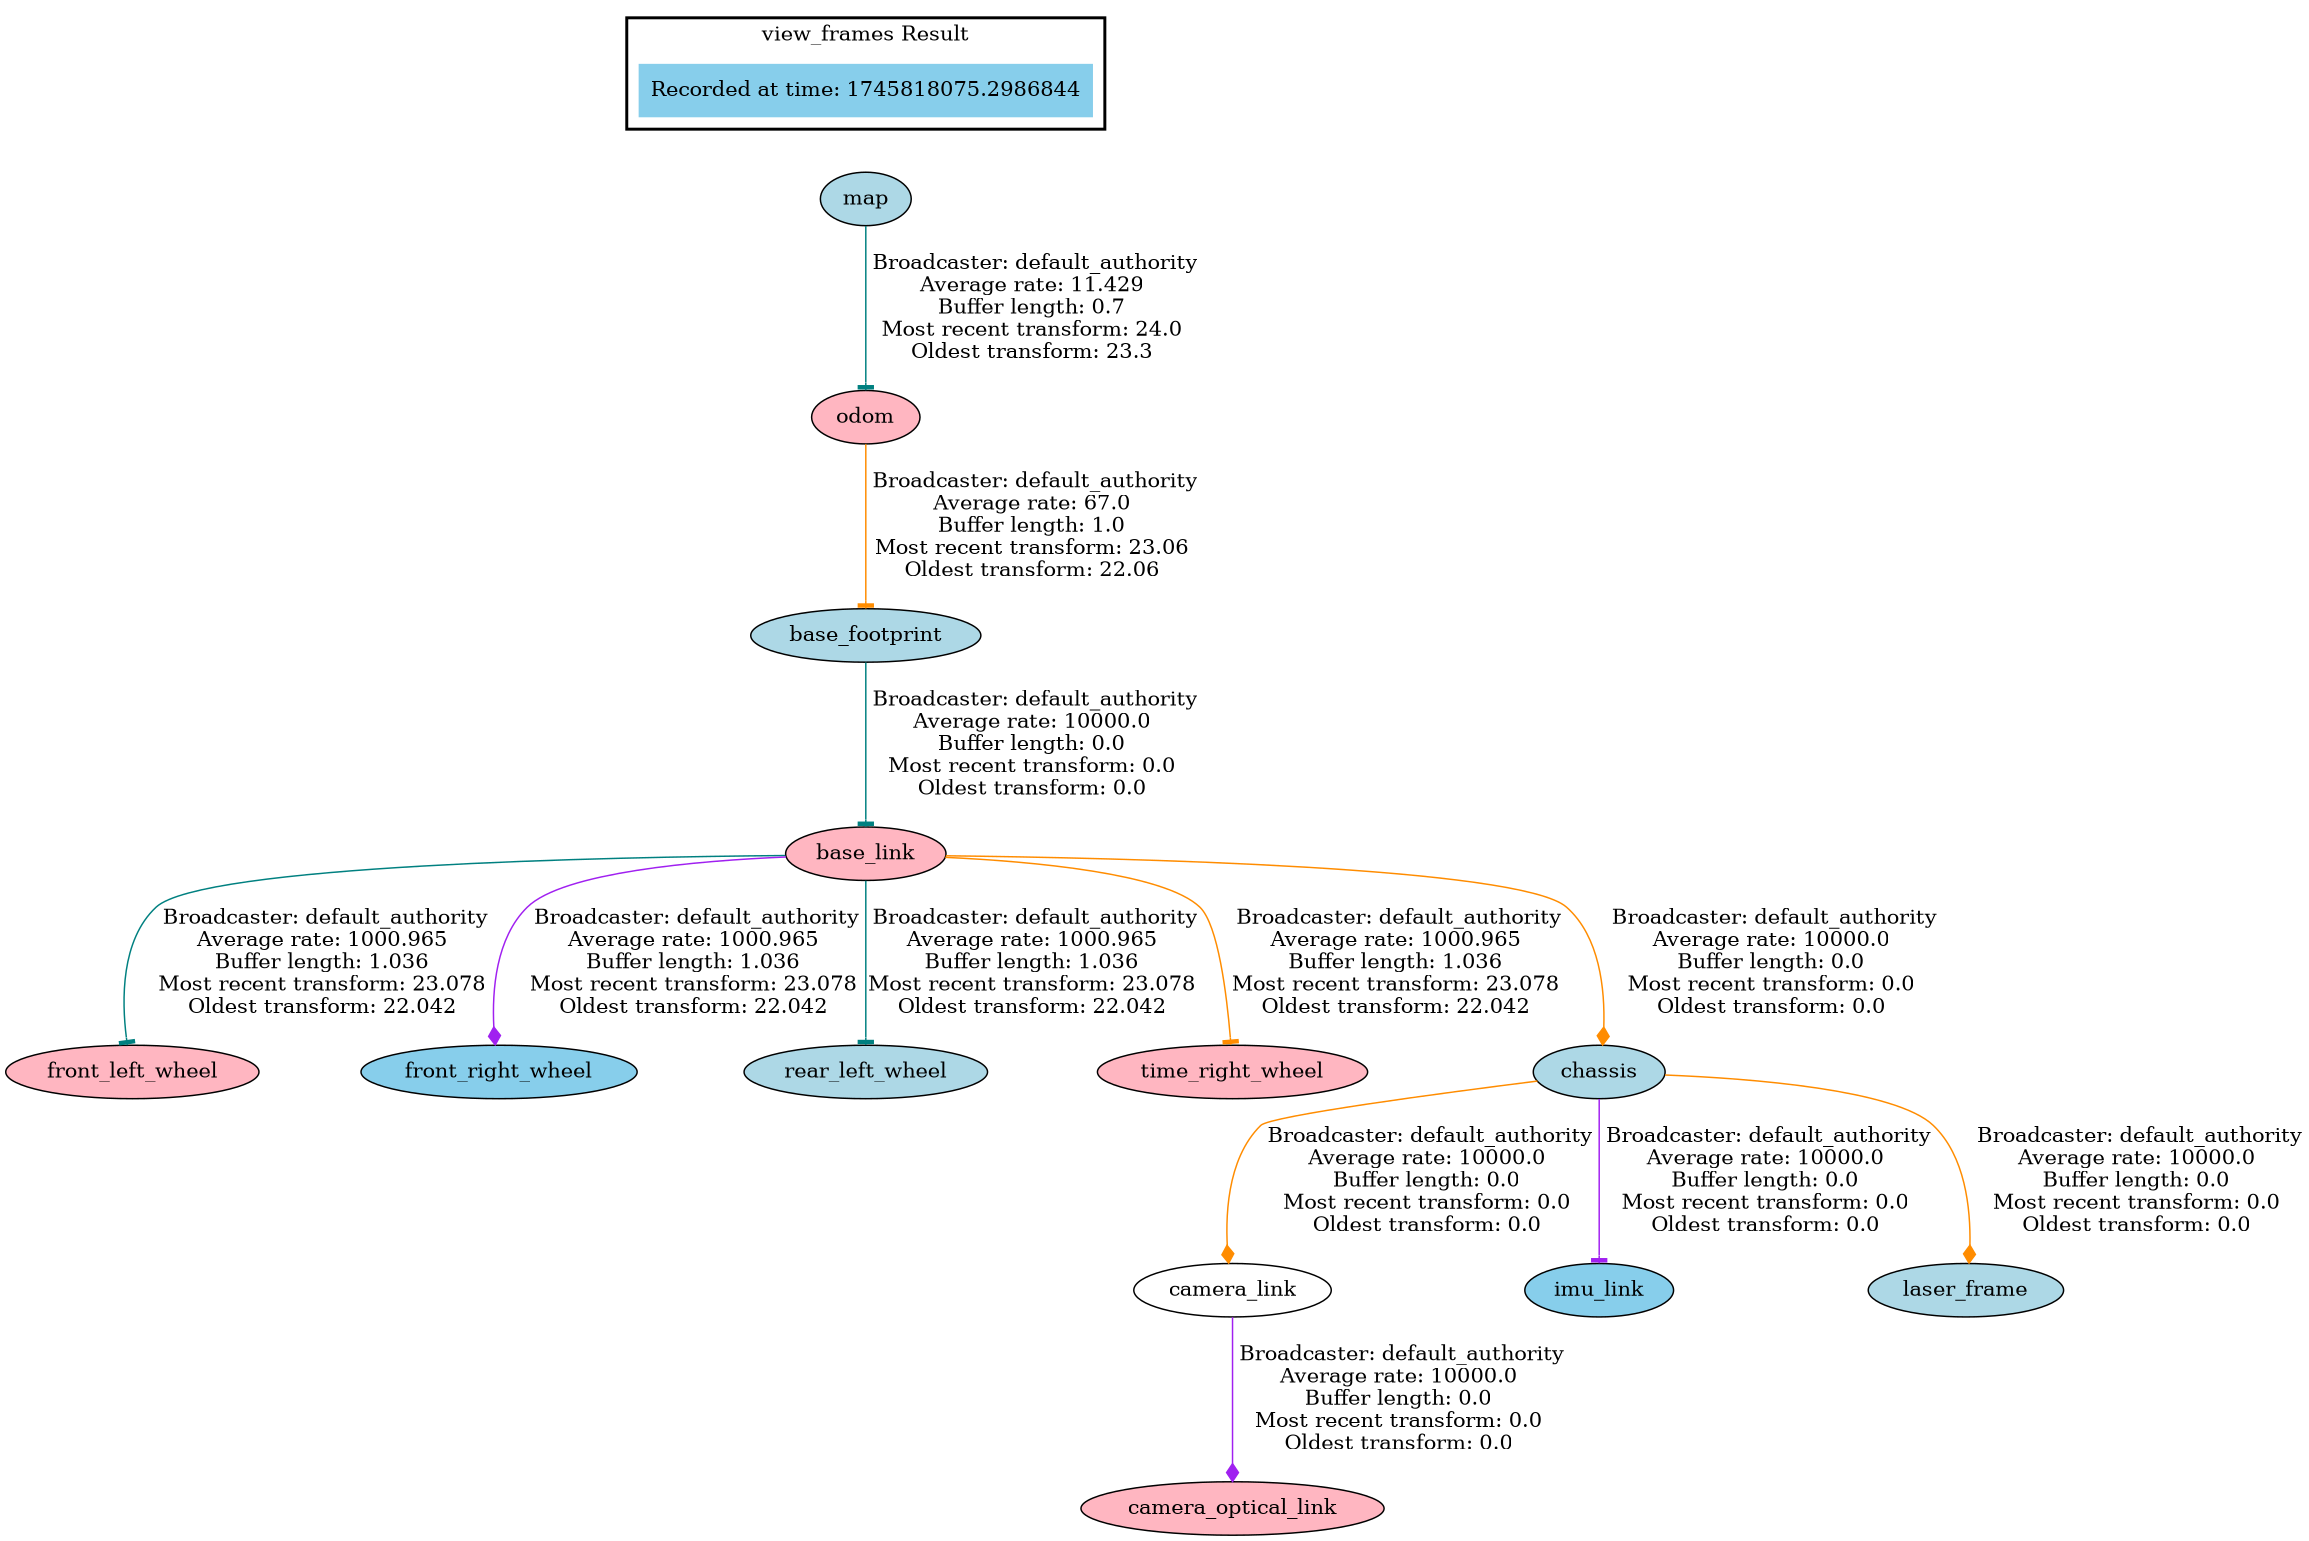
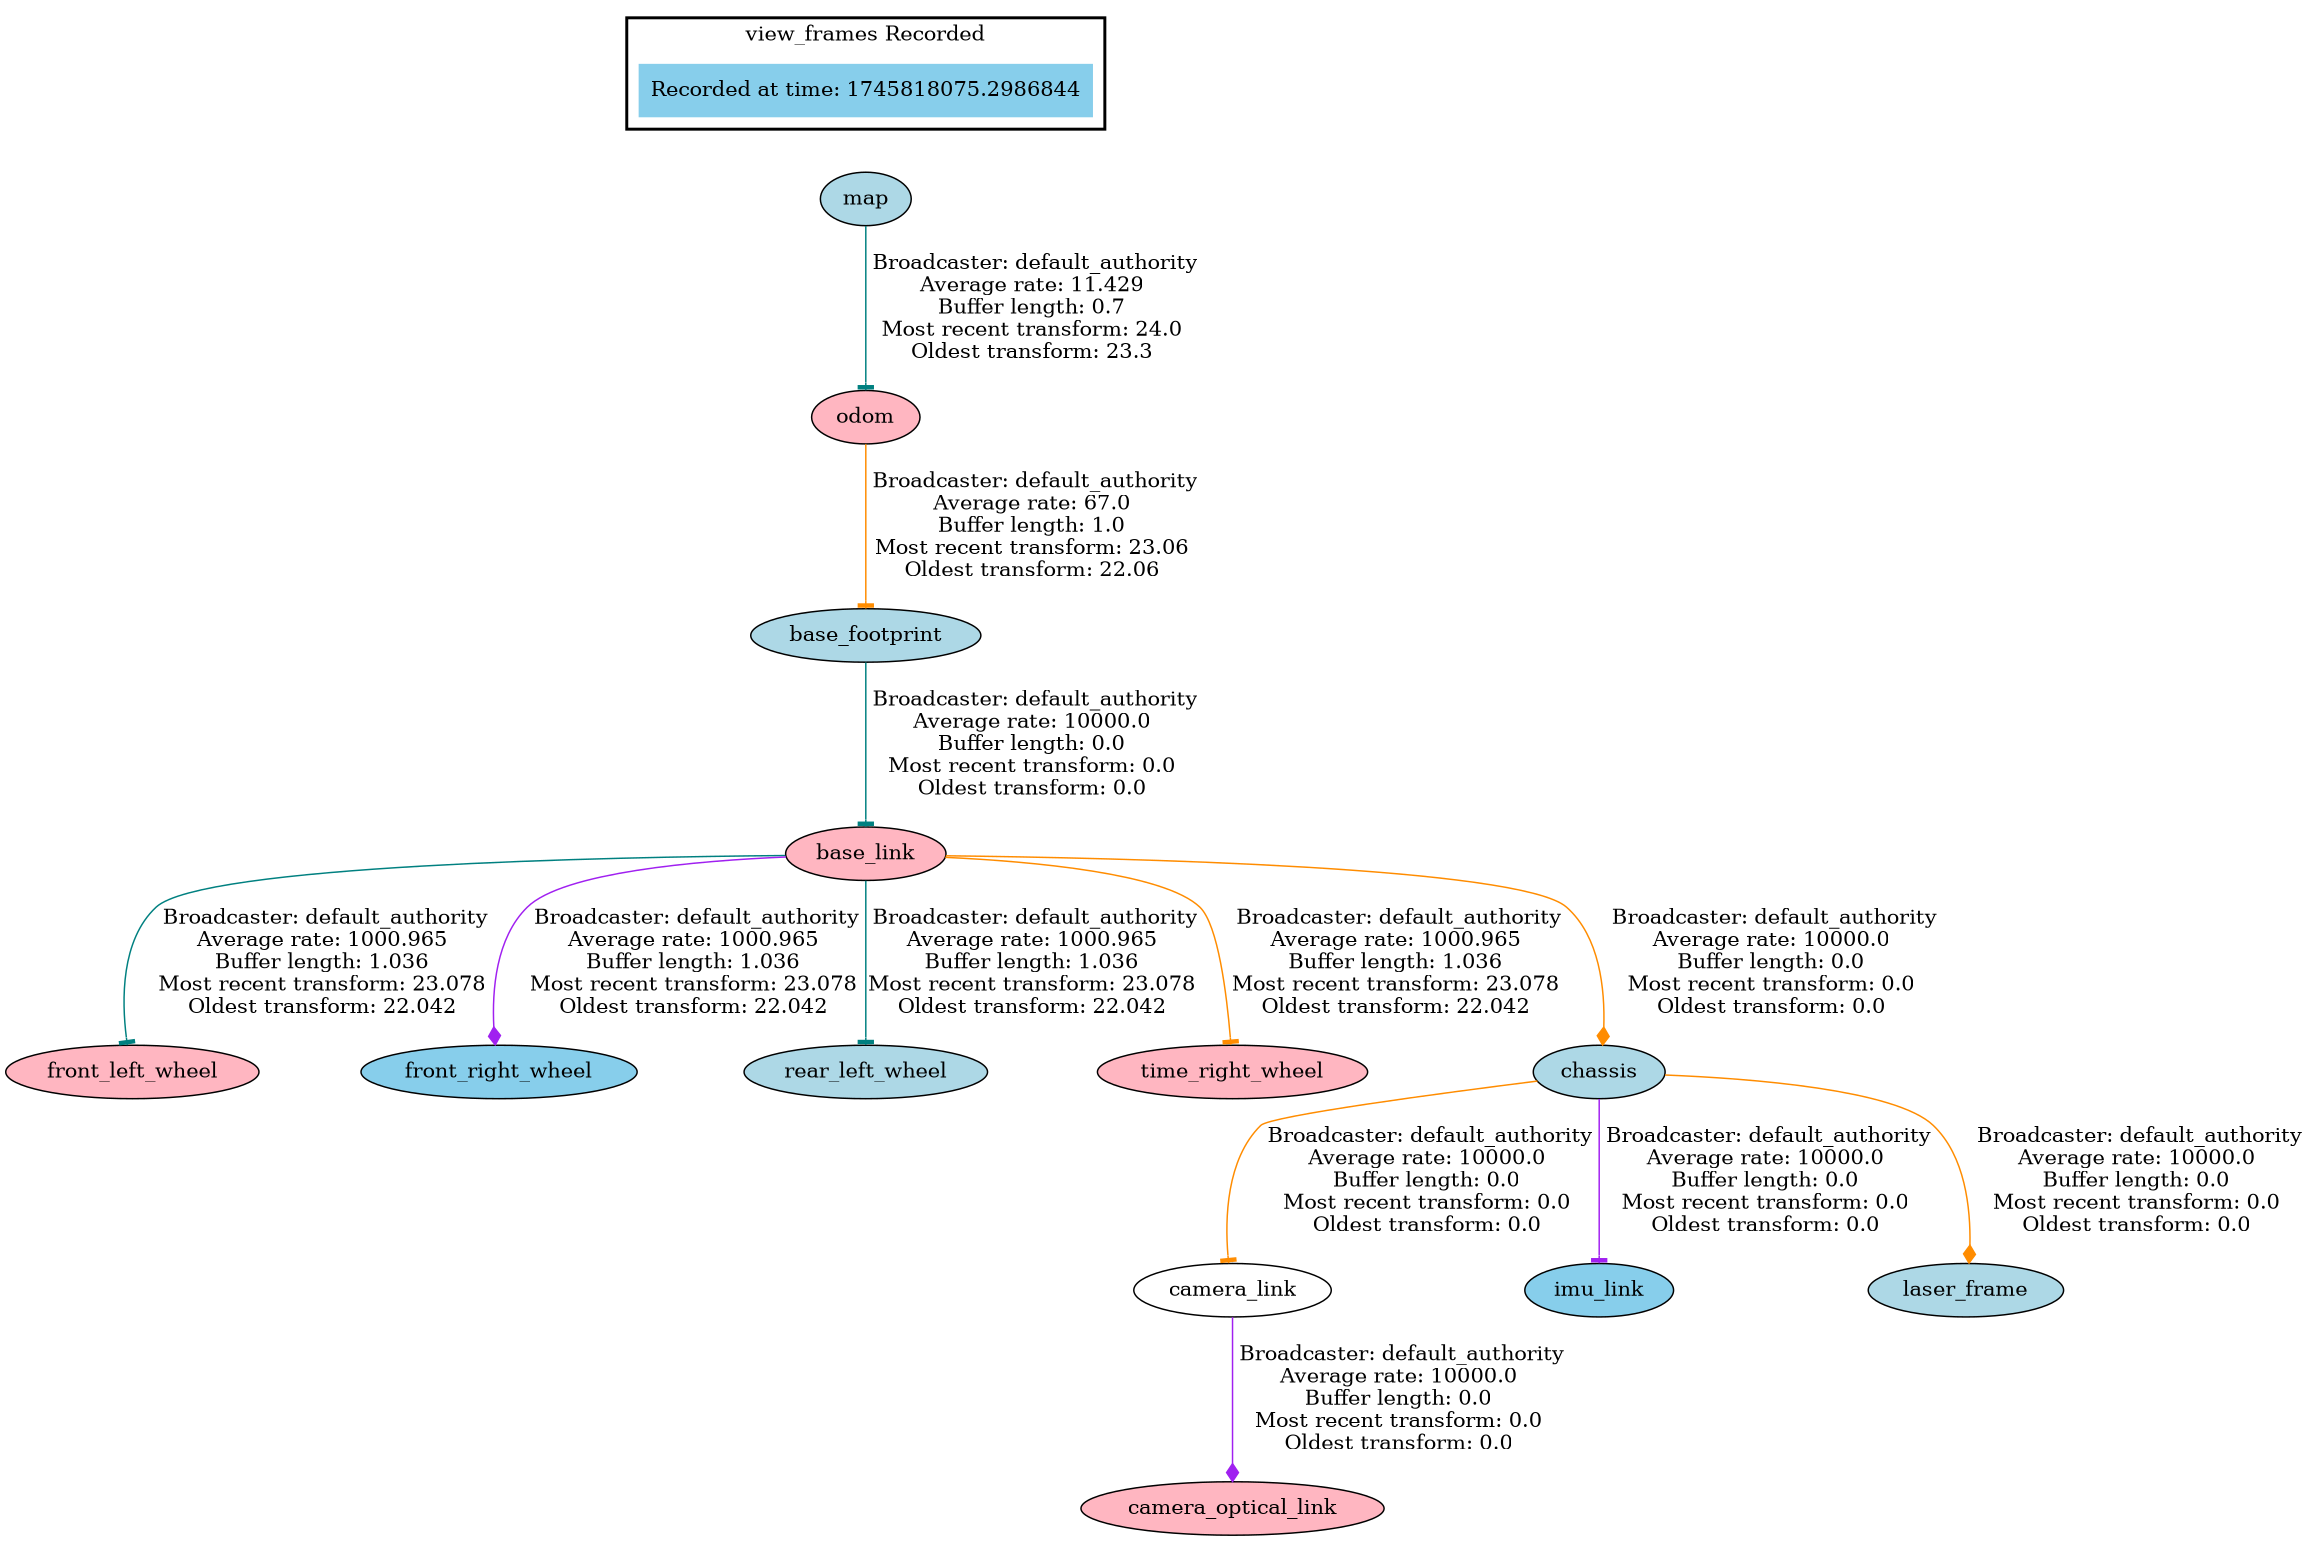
(866, 35) -> (866, 35)
(1330, 1110) -> (1330, 1110)
